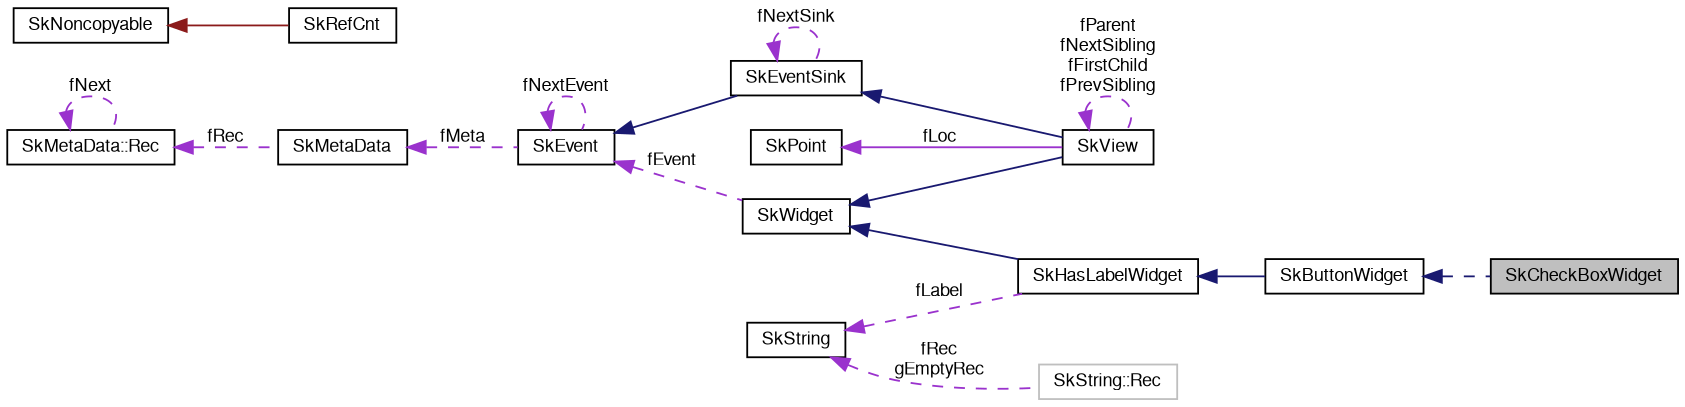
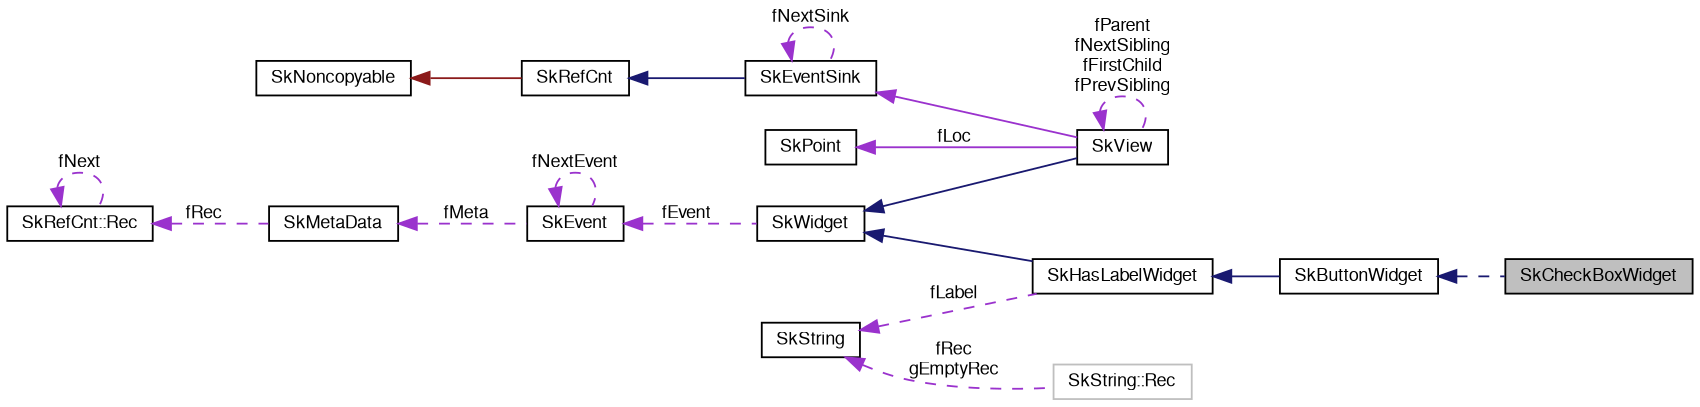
(685, 112) -> (696, 78)
(972, 117) -> (986, 117)
(91, 147) -> (80, 224)
